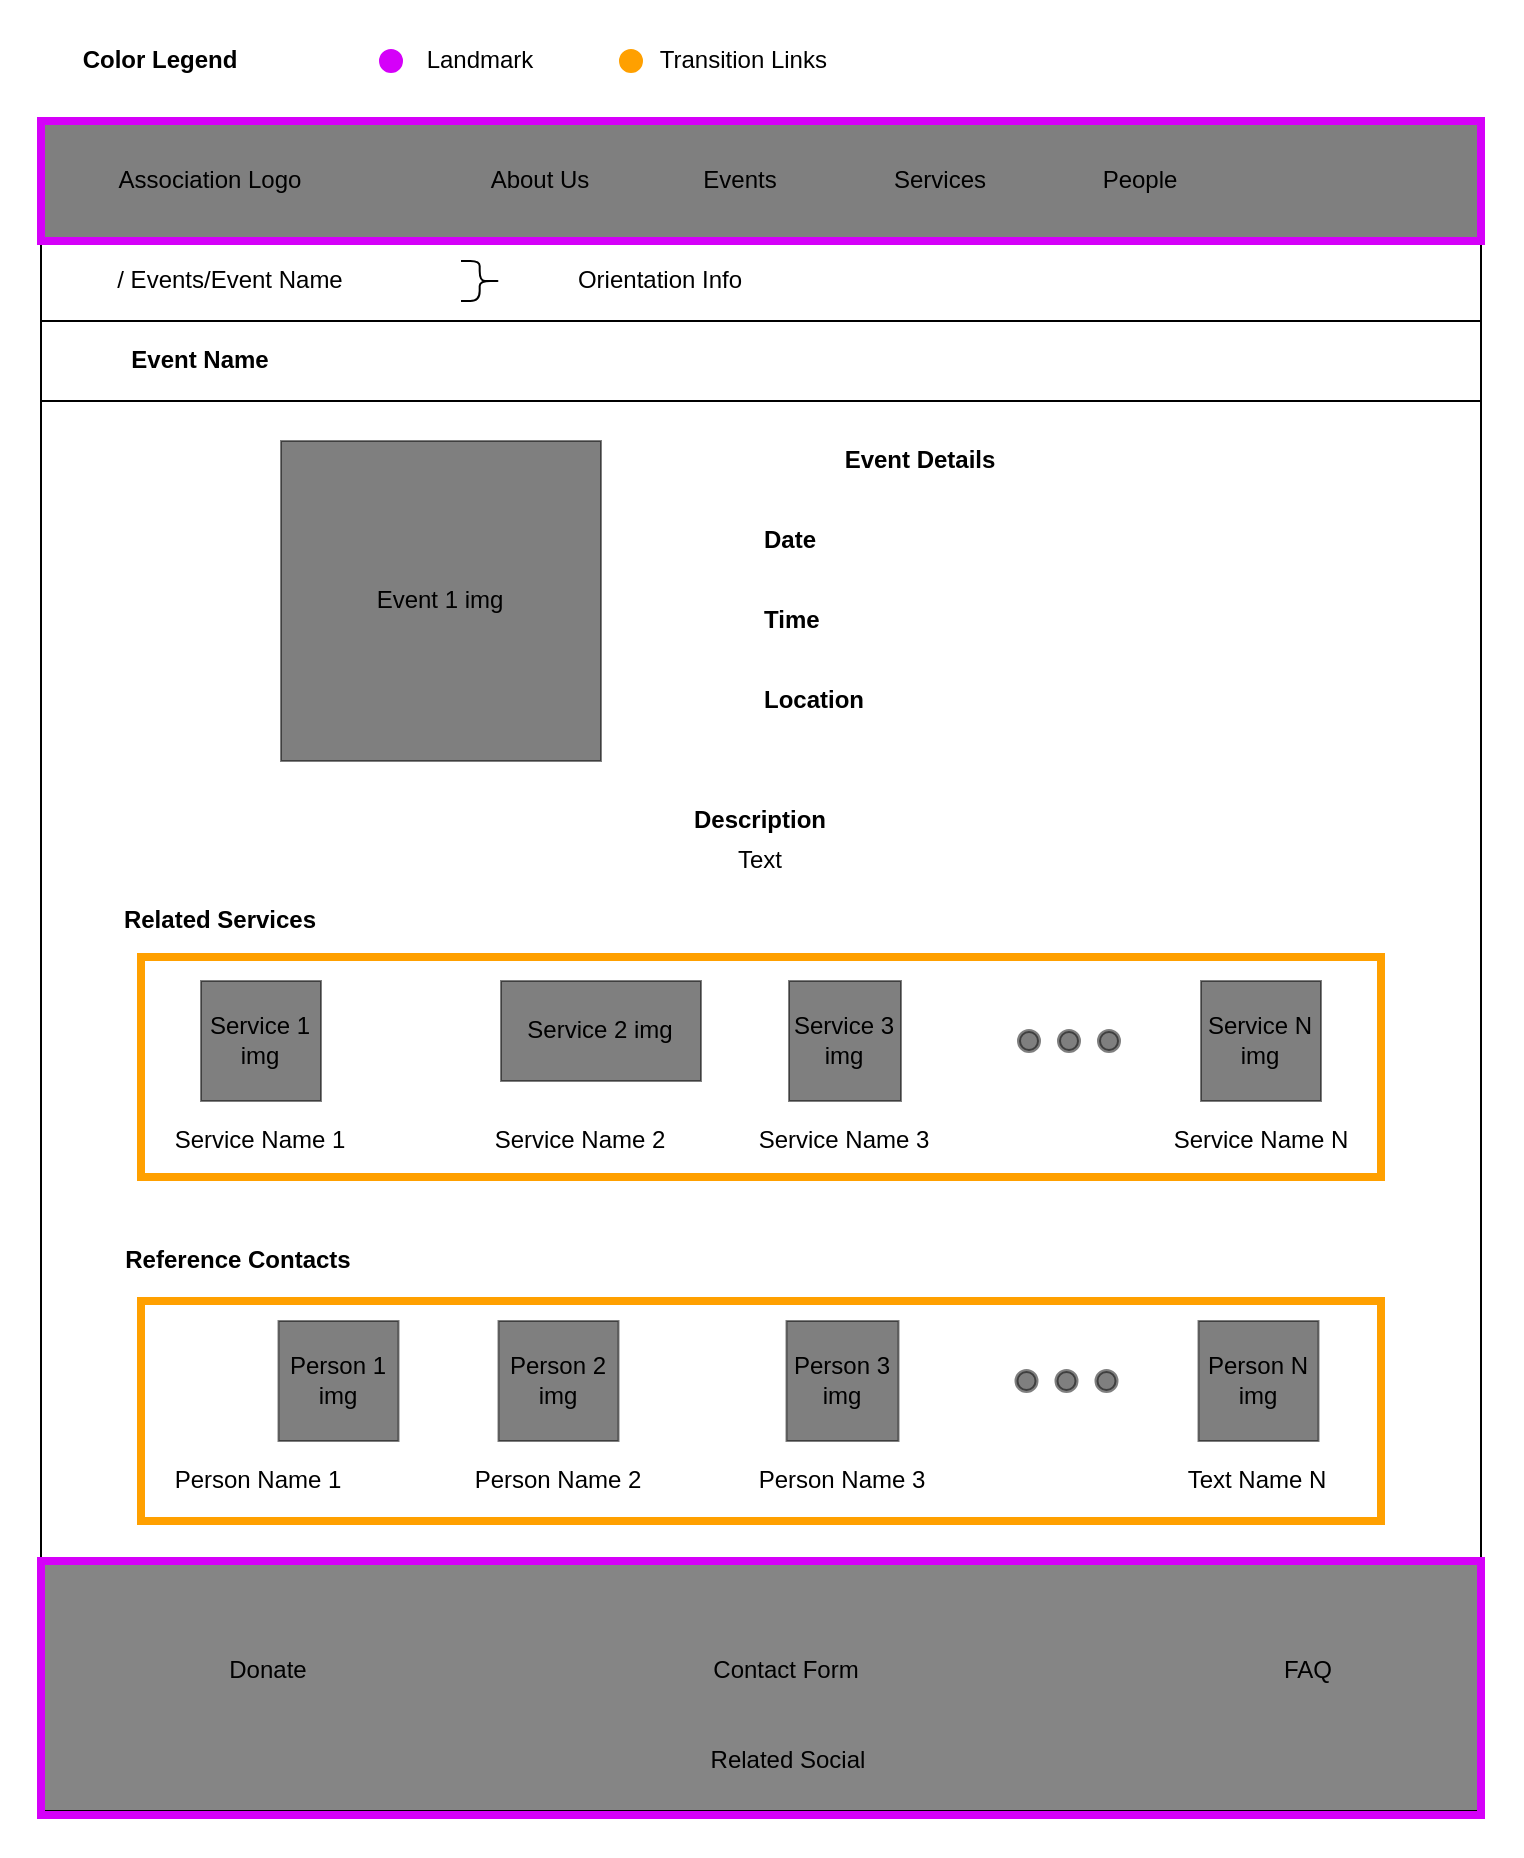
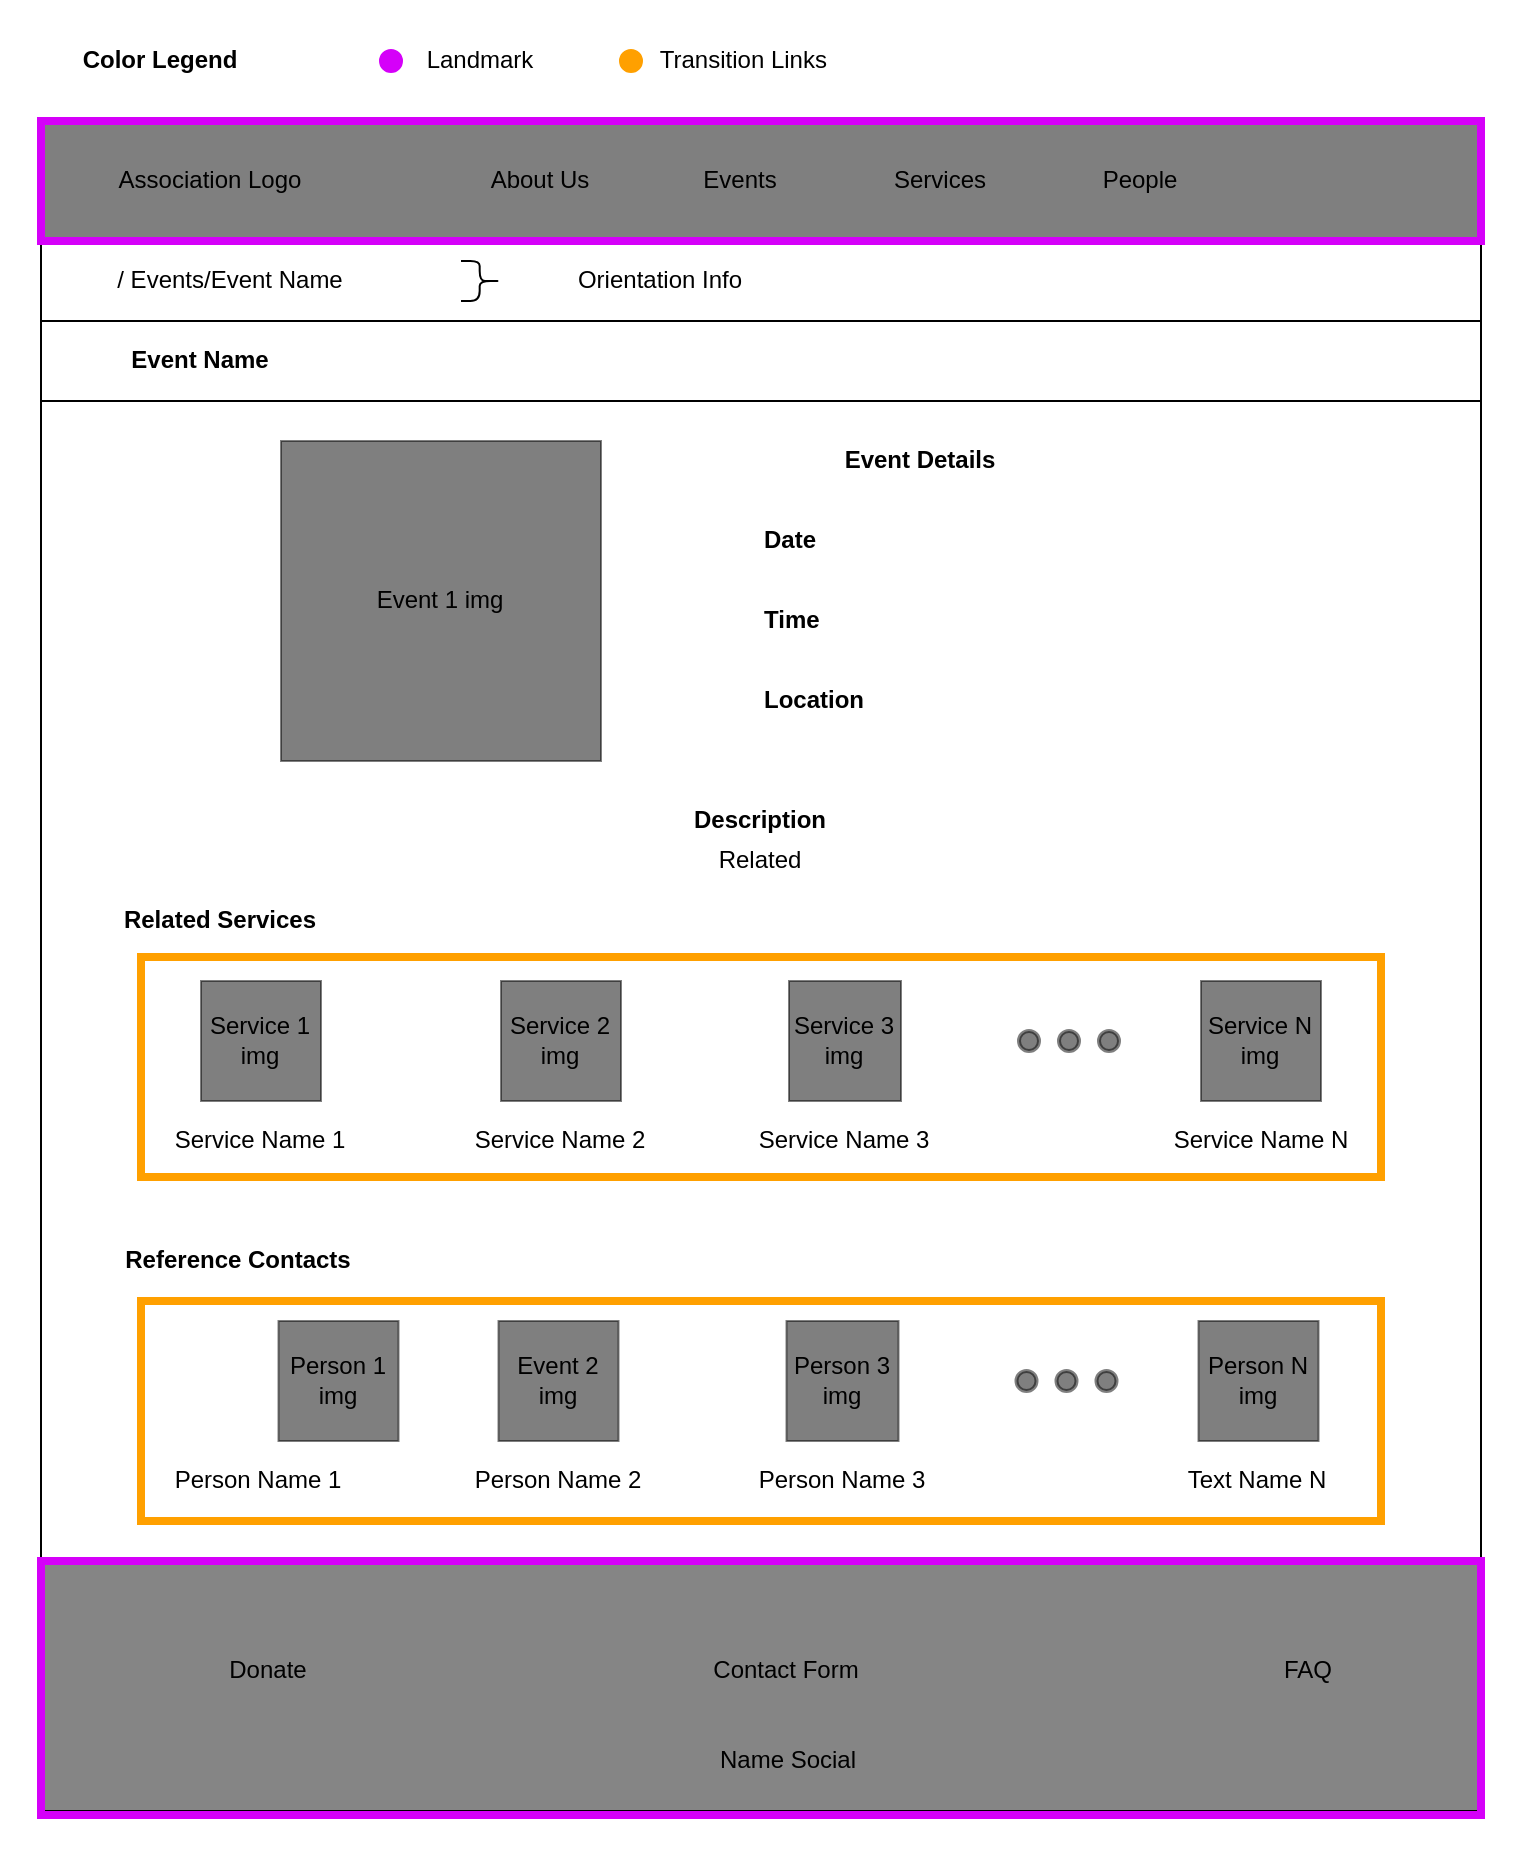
(761, 861) -> (761, 861)
(601, 1031) -> (561, 1041)
(581, 1141) -> (561, 1141)
(559, 1381) -> (559, 1381)
(789, 1761) -> (789, 1761)
